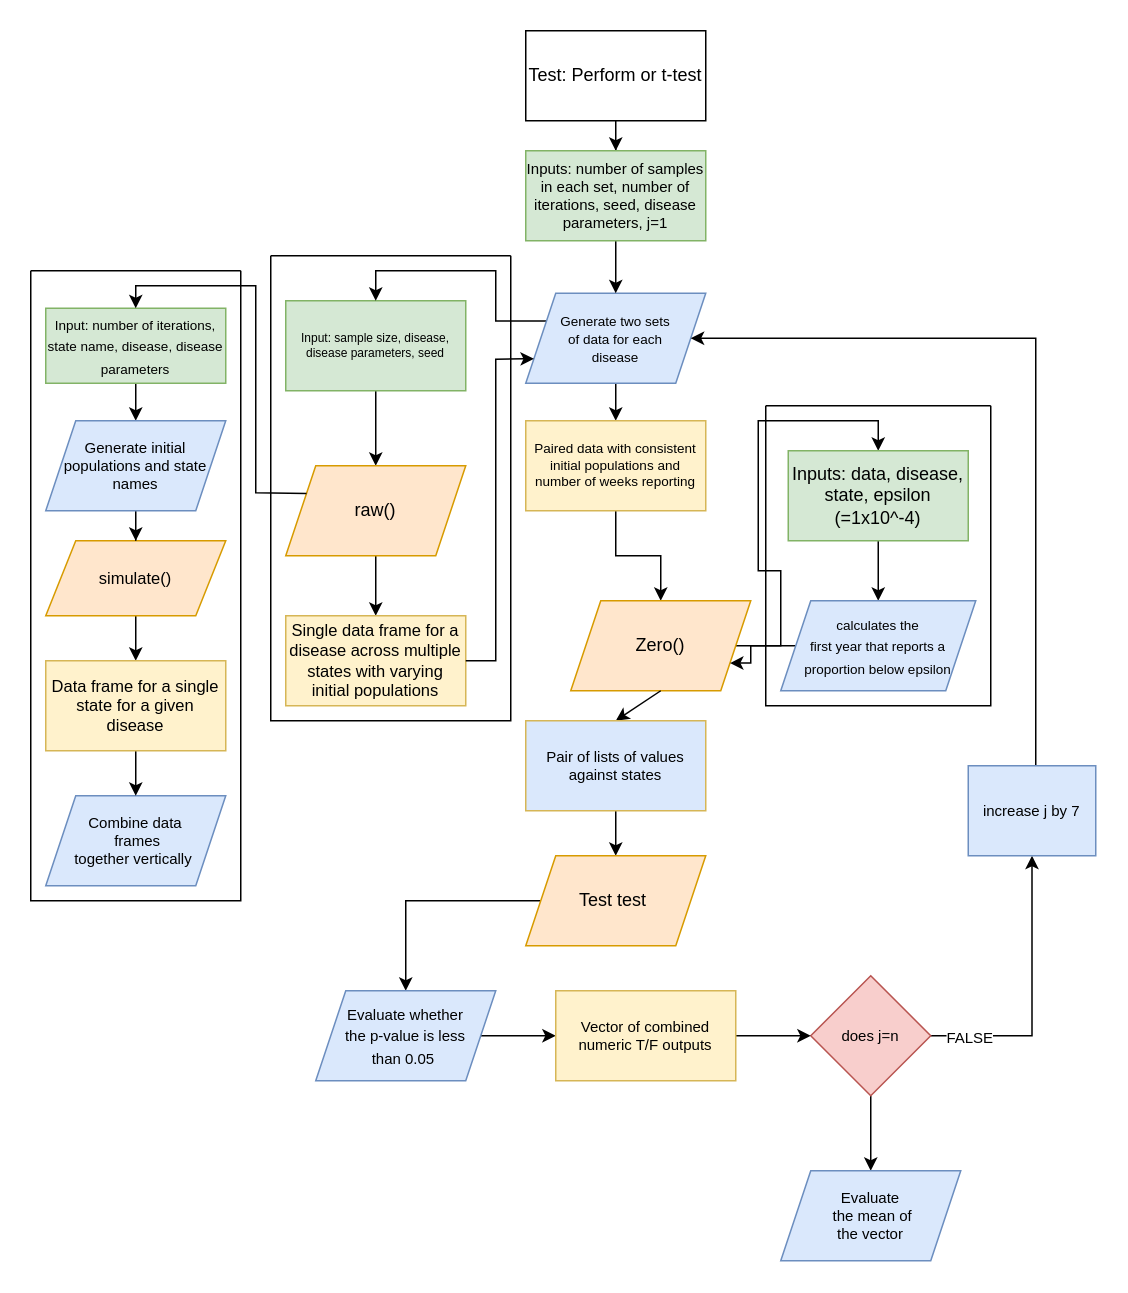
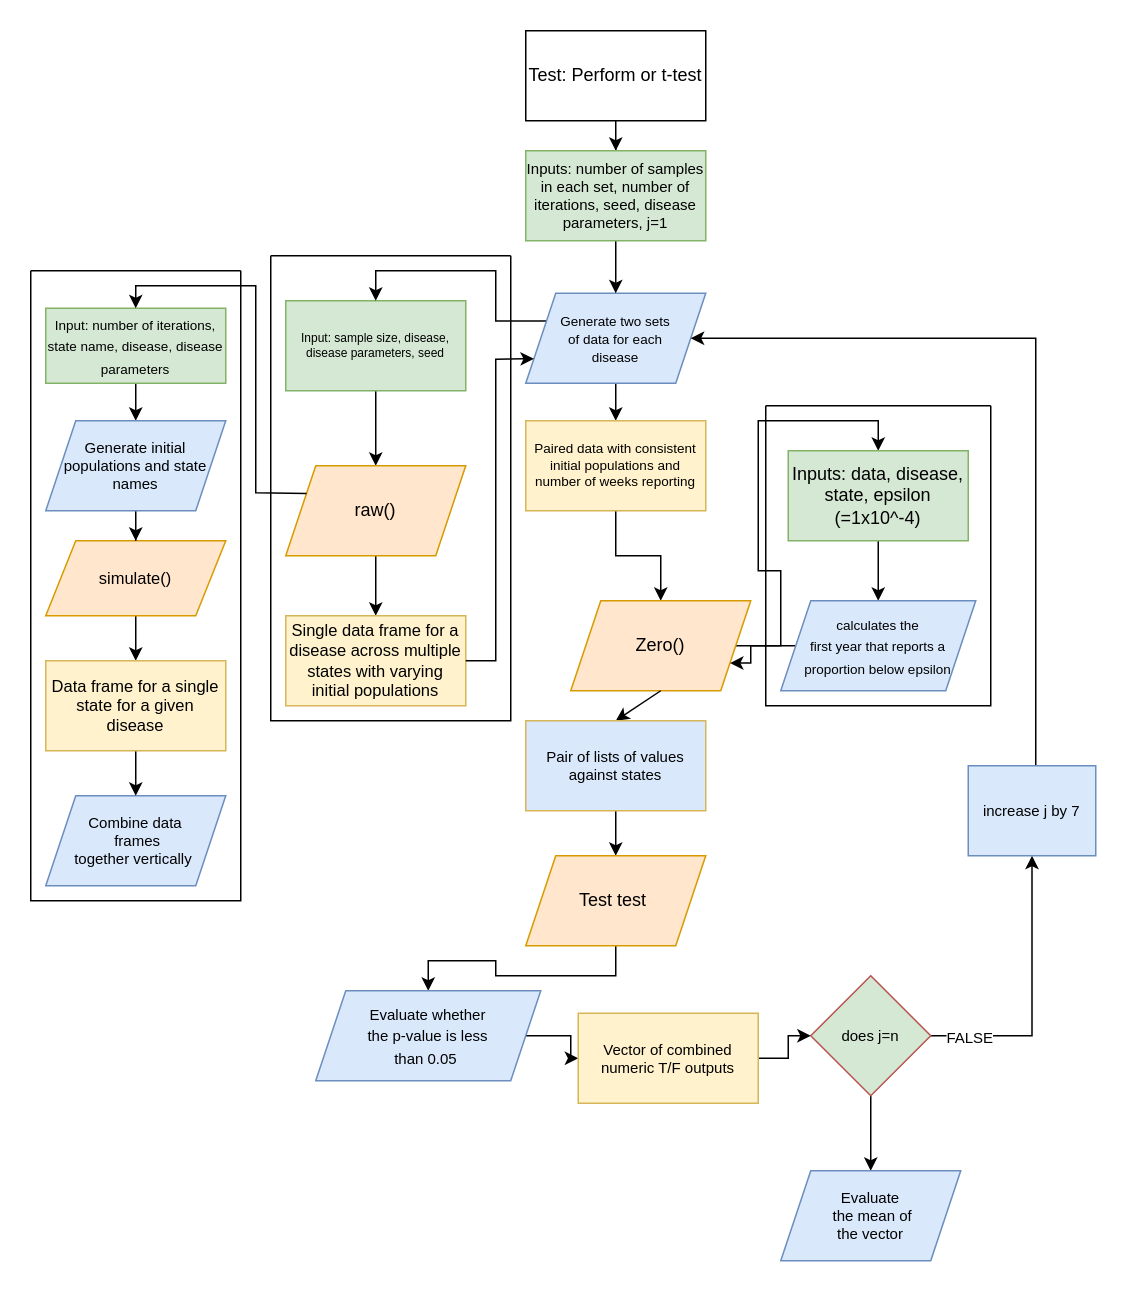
(406, 1036) -> (428, 1036)
(646, 1036) -> (668, 1058)
(871, 1036) -> (871, 1036)
